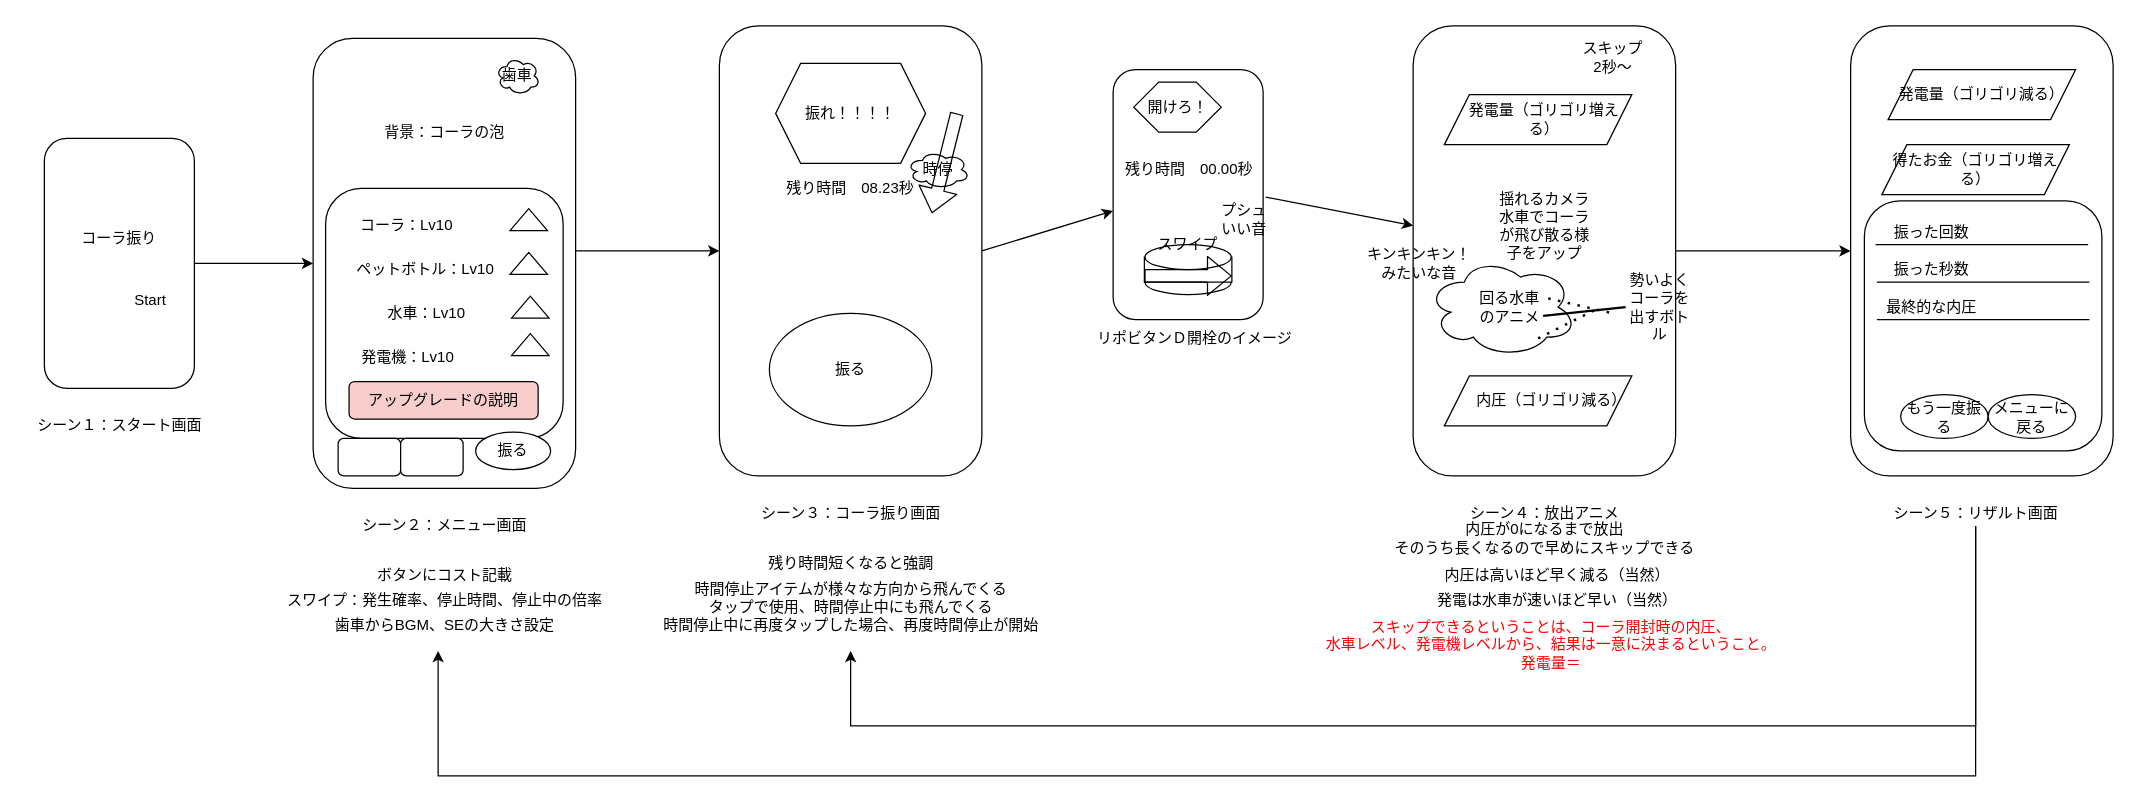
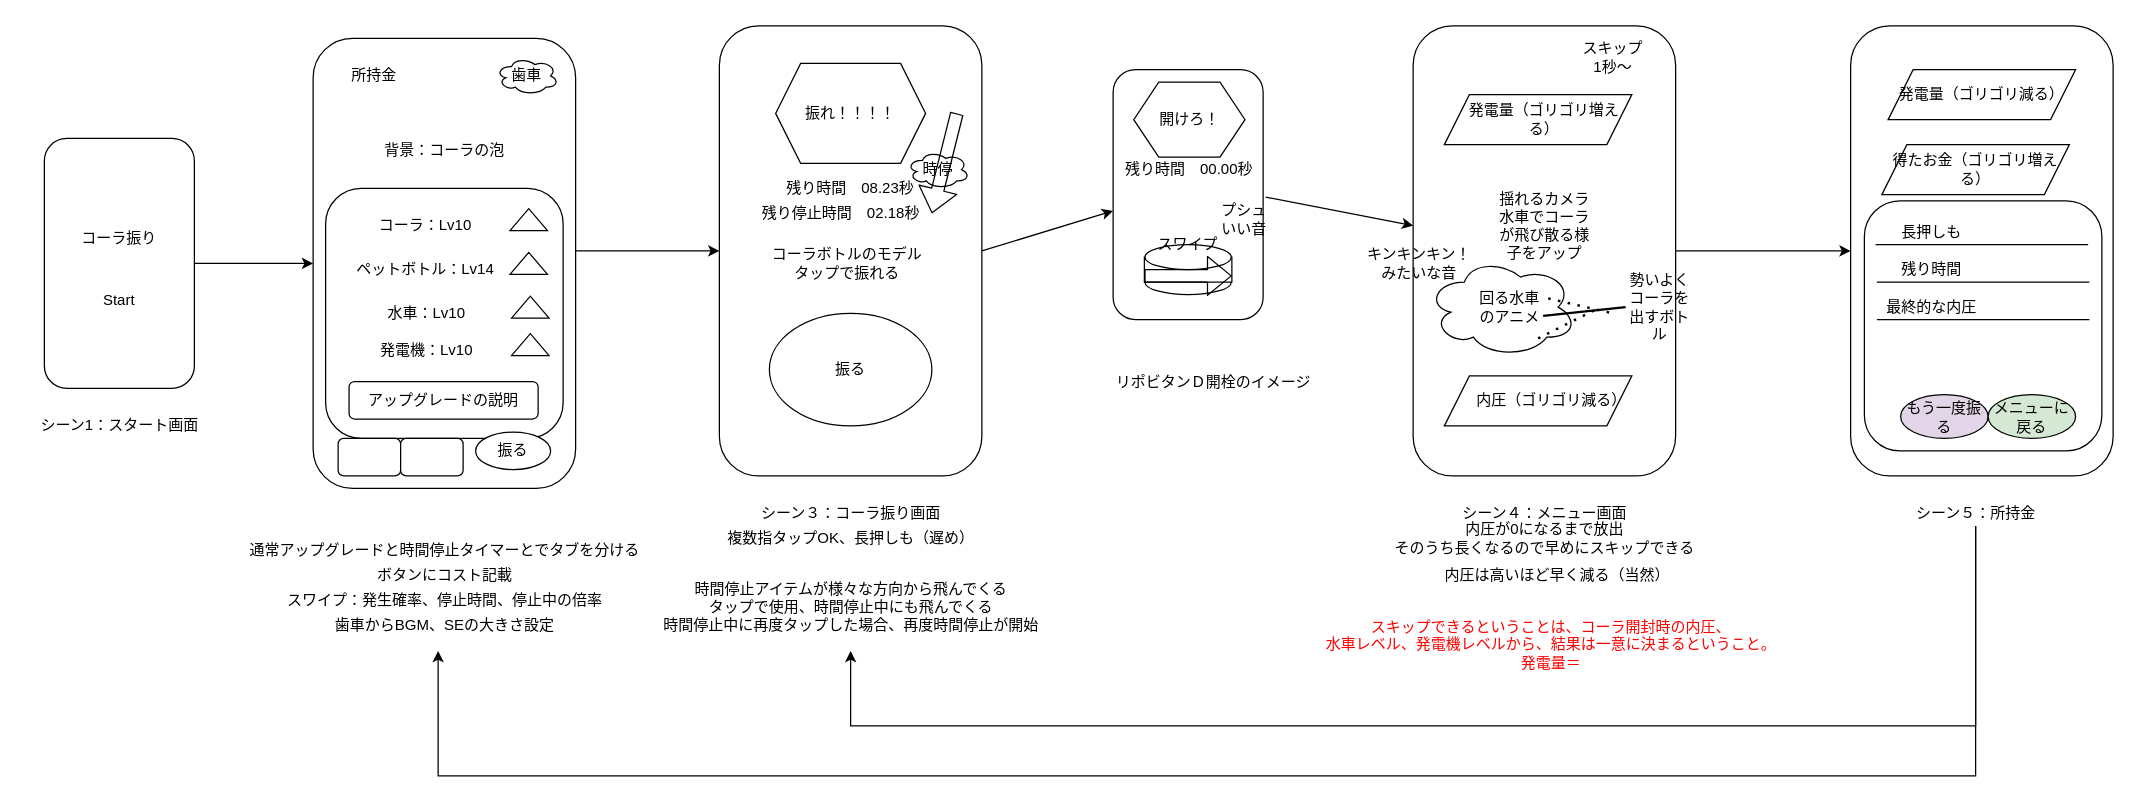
(1613, 57) -> (1613, 57)
none -> (374, 76)
(518, 76) -> (527, 76)
(1178, 107) -> (1189, 119)
(444, 132) -> (444, 151)
none -> (841, 213)
(407, 226) -> (426, 226)
(1932, 232) -> (1932, 232)
none -> (848, 263)
(426, 269) -> (426, 269)
(1932, 269) -> (1932, 269)
(151, 301) -> (119, 301)
(1194, 338) -> (1213, 382)
(408, 357) -> (427, 351)
(444, 400) -> (444, 400)
(1944, 416) -> (1944, 416)
(2032, 416) -> (2032, 416)
(120, 426) -> (120, 426)
(1545, 513) -> (1545, 513)
(1976, 513) -> (1976, 513)
(444, 526) -> none
none -> (851, 538)
none -> (444, 551)
(851, 563) -> none
(1557, 601) -> none
